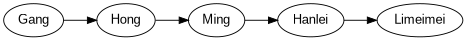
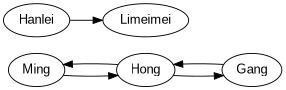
(257, 20) -> (86, 76)
none -> (194, 76)
